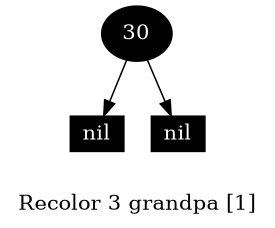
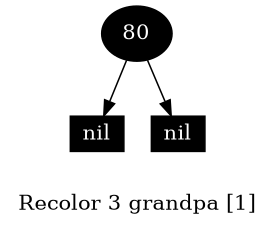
(137, 34) -> (137, 34)
